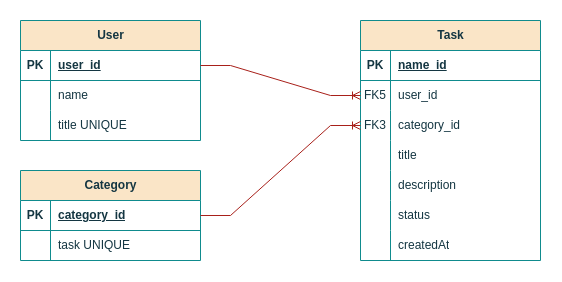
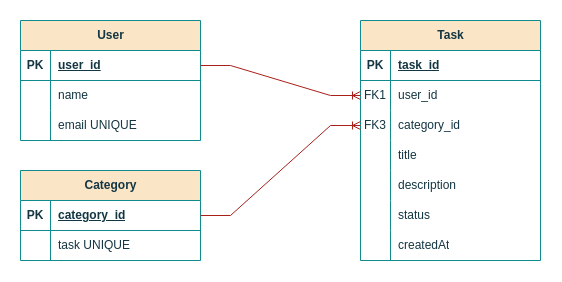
(420, 66) -> (420, 66)
(376, 96) -> (376, 96)
(94, 126) -> (94, 126)
